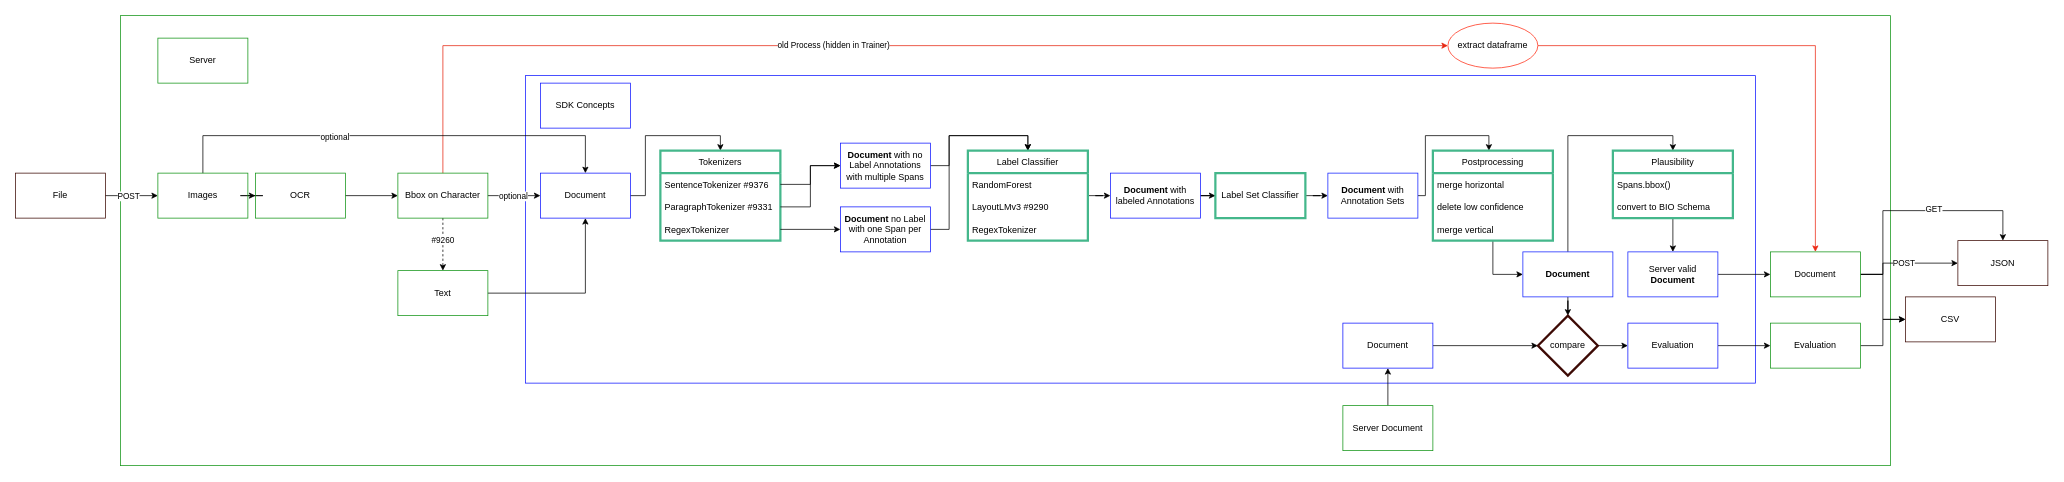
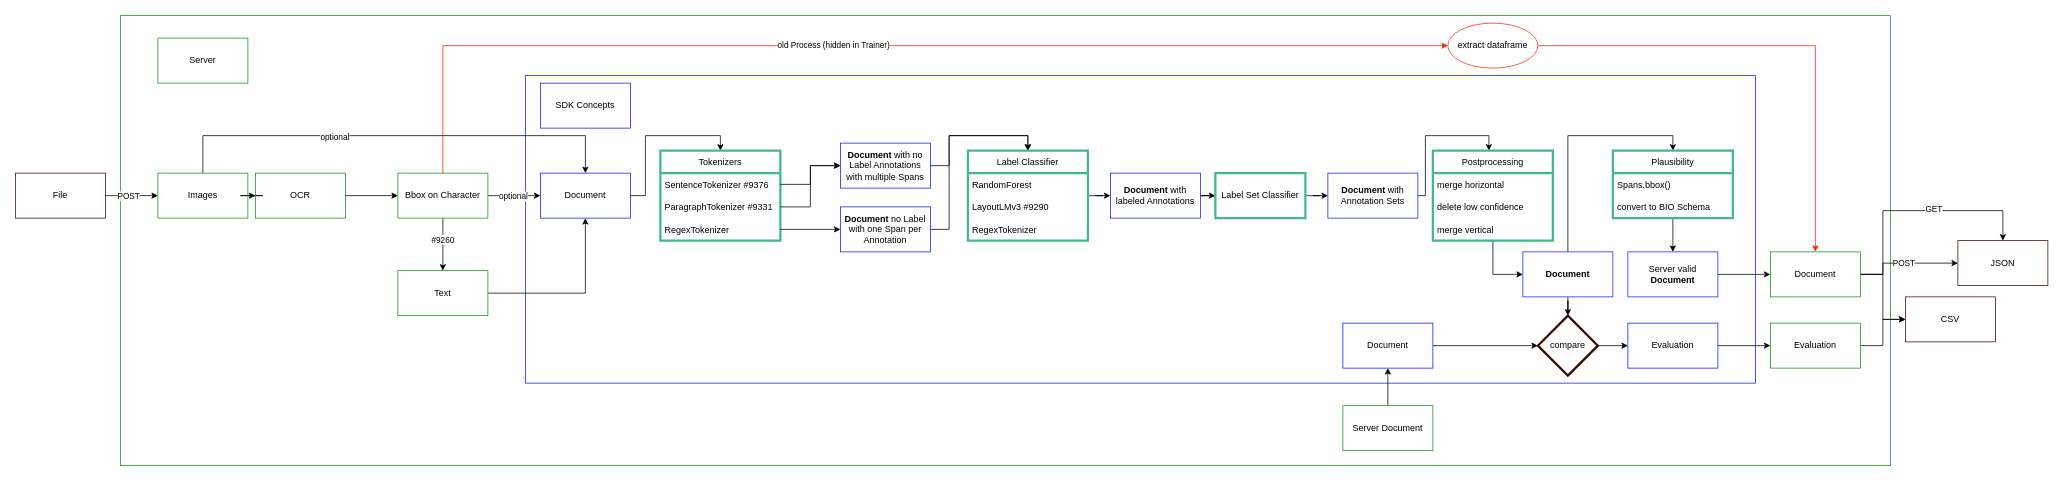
(443, 227) -> (443, 227)
